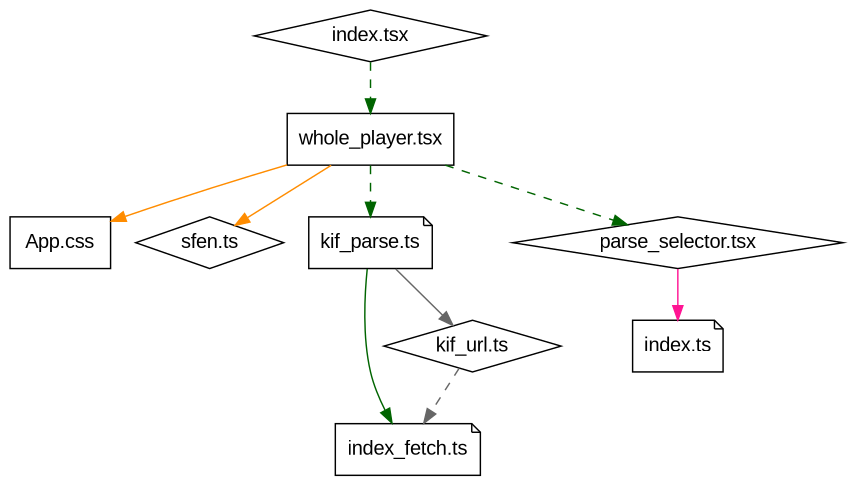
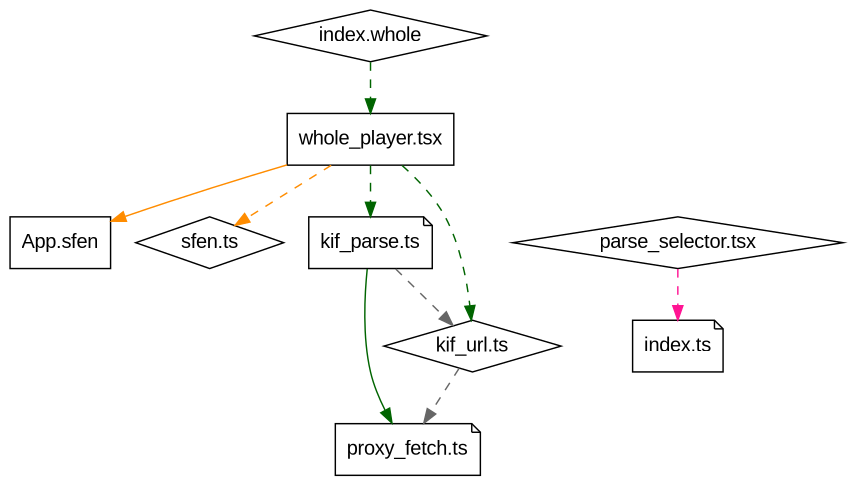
(371, 36) -> (371, 36)
(289, 191) -> (289, 191)
(529, 193) -> (451, 228)
(60, 243) -> (60, 243)
(678, 287) -> (678, 287)
(419, 292) -> (419, 292)
(408, 450) -> (408, 450)
